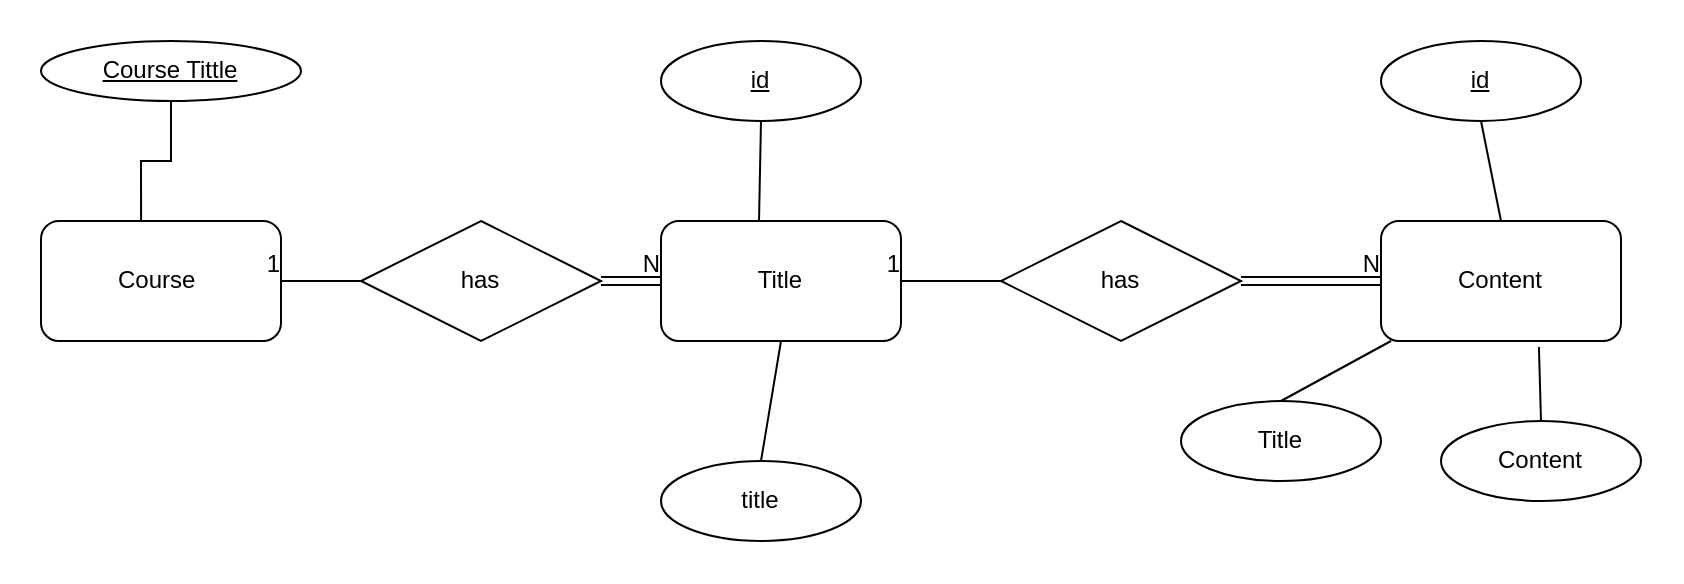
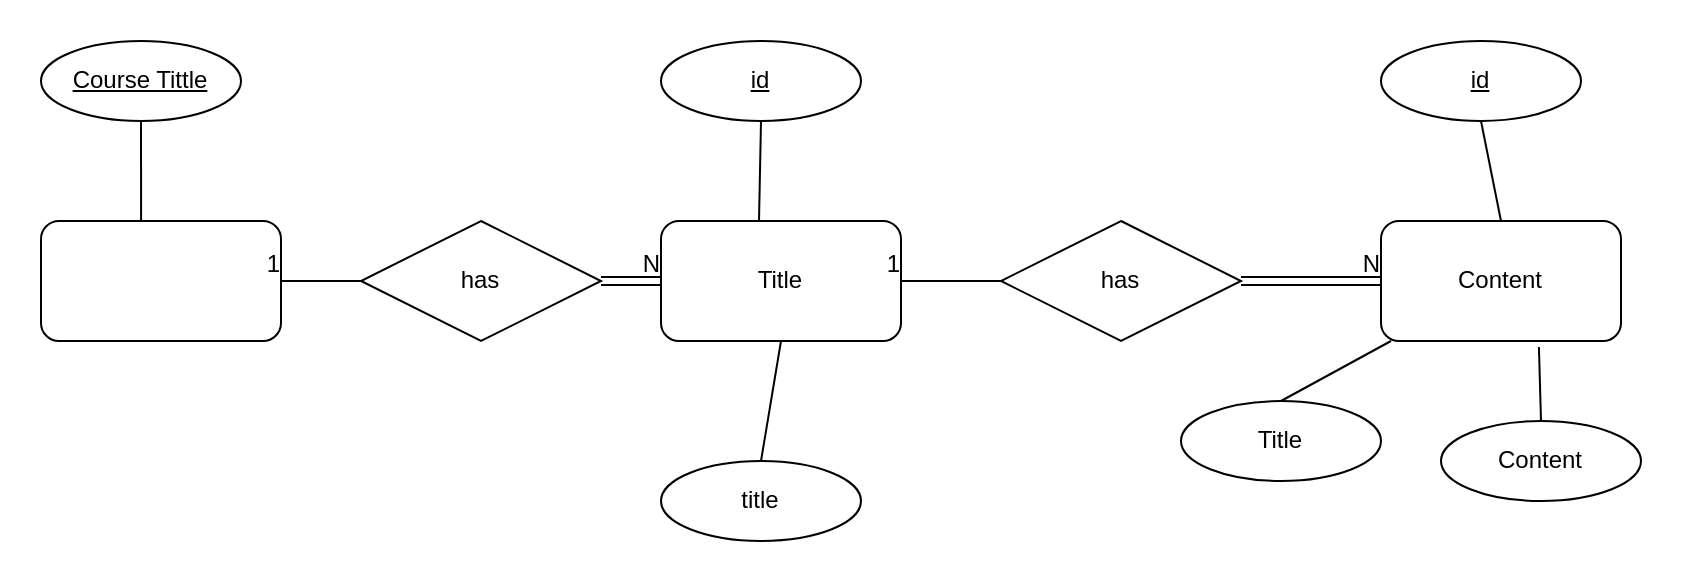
(171, 71) -> (141, 81)
(161, 281) -> none
